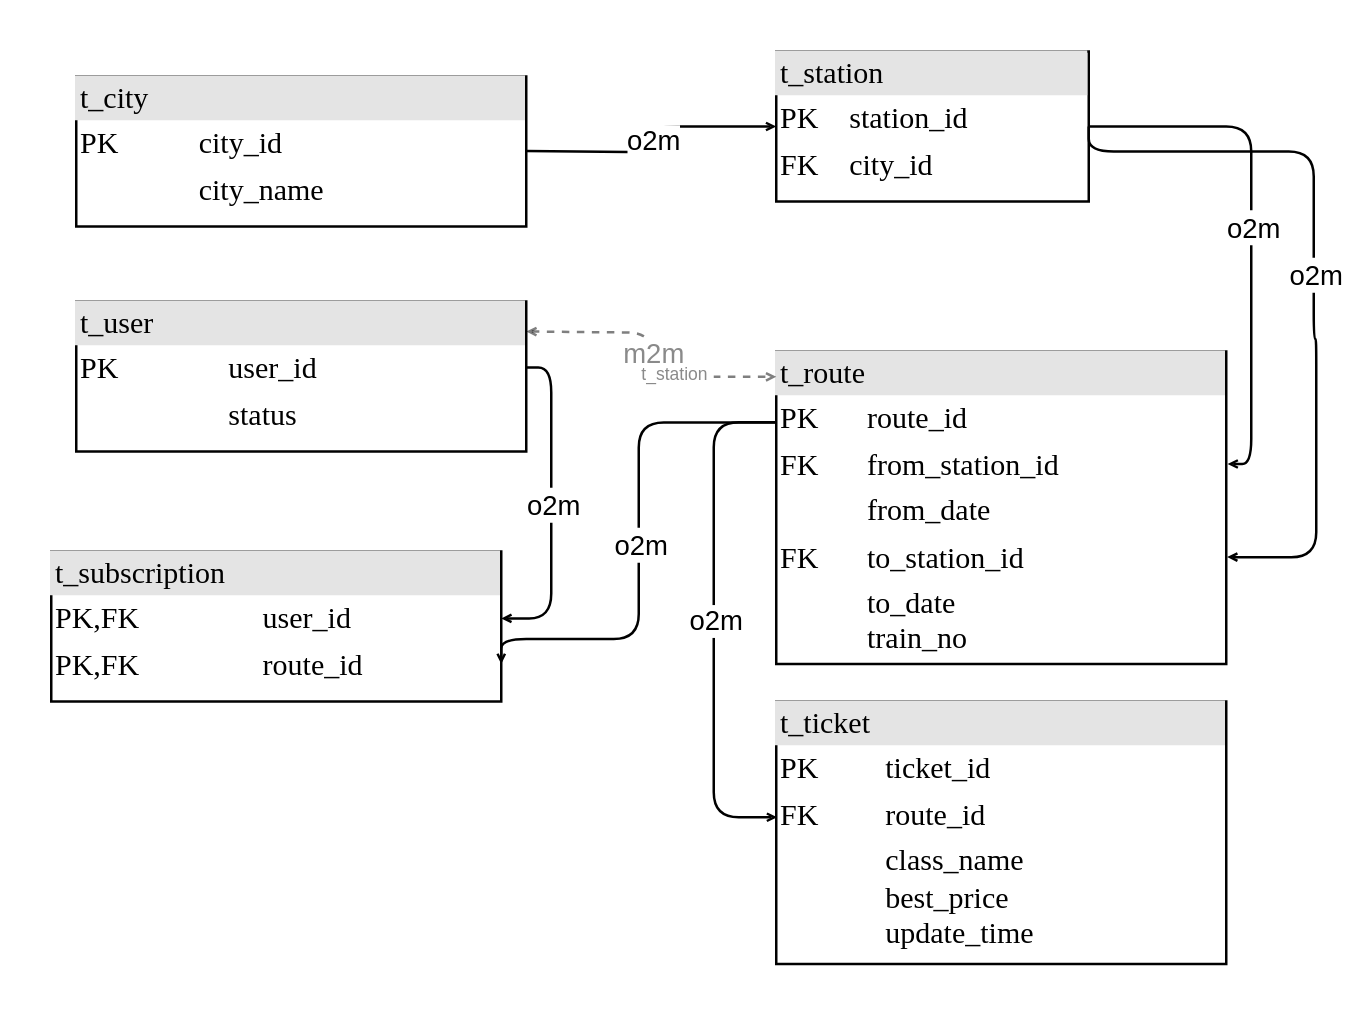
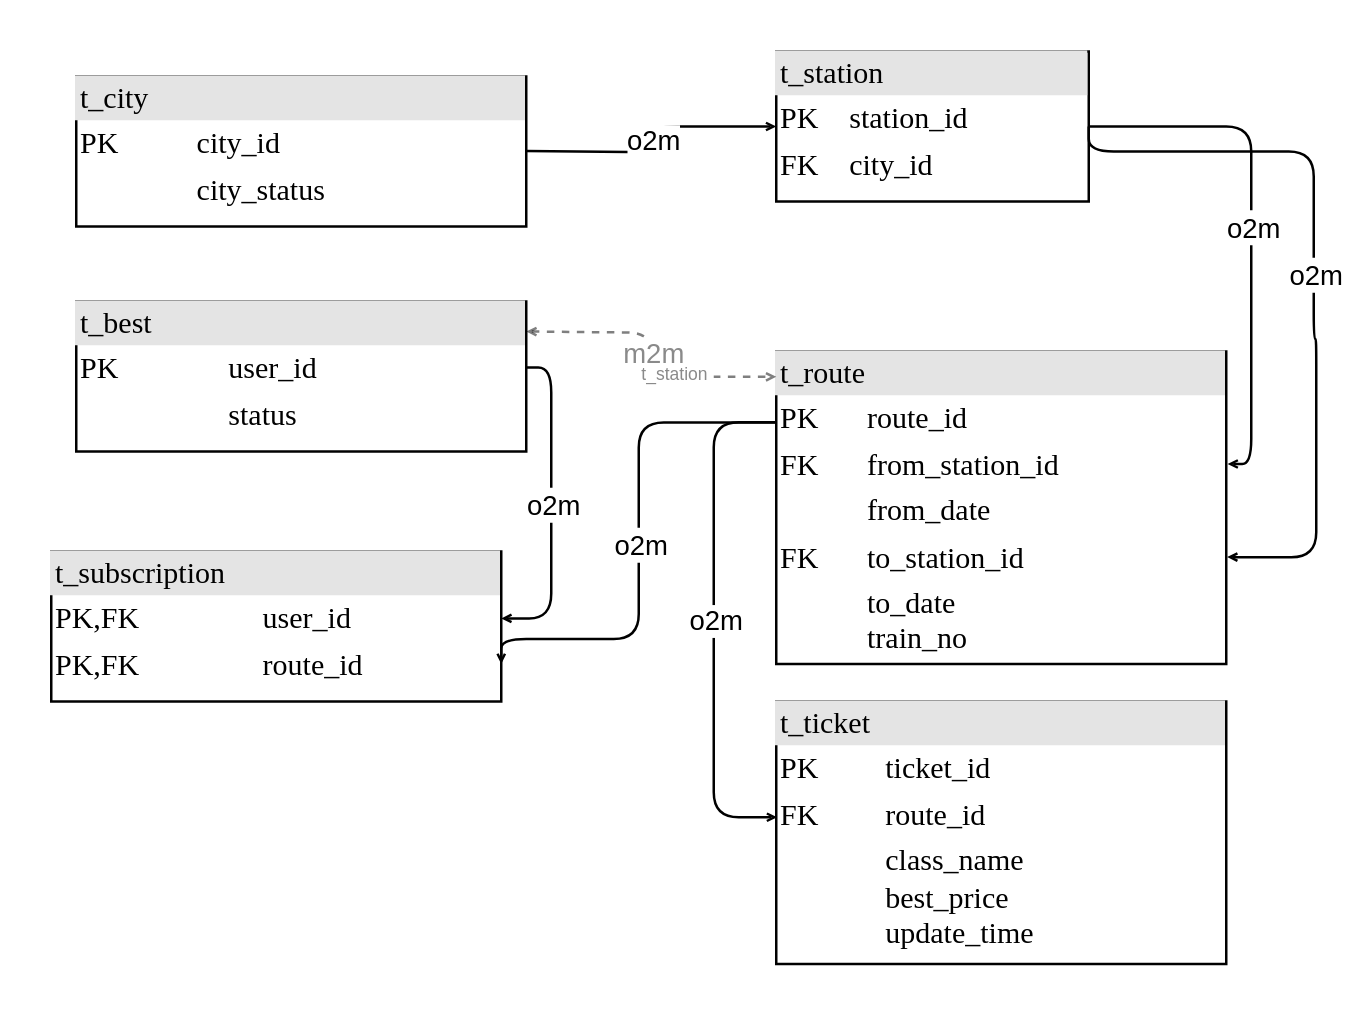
(148, 130) -> (165, 130)
(148, 355) -> (148, 355)
